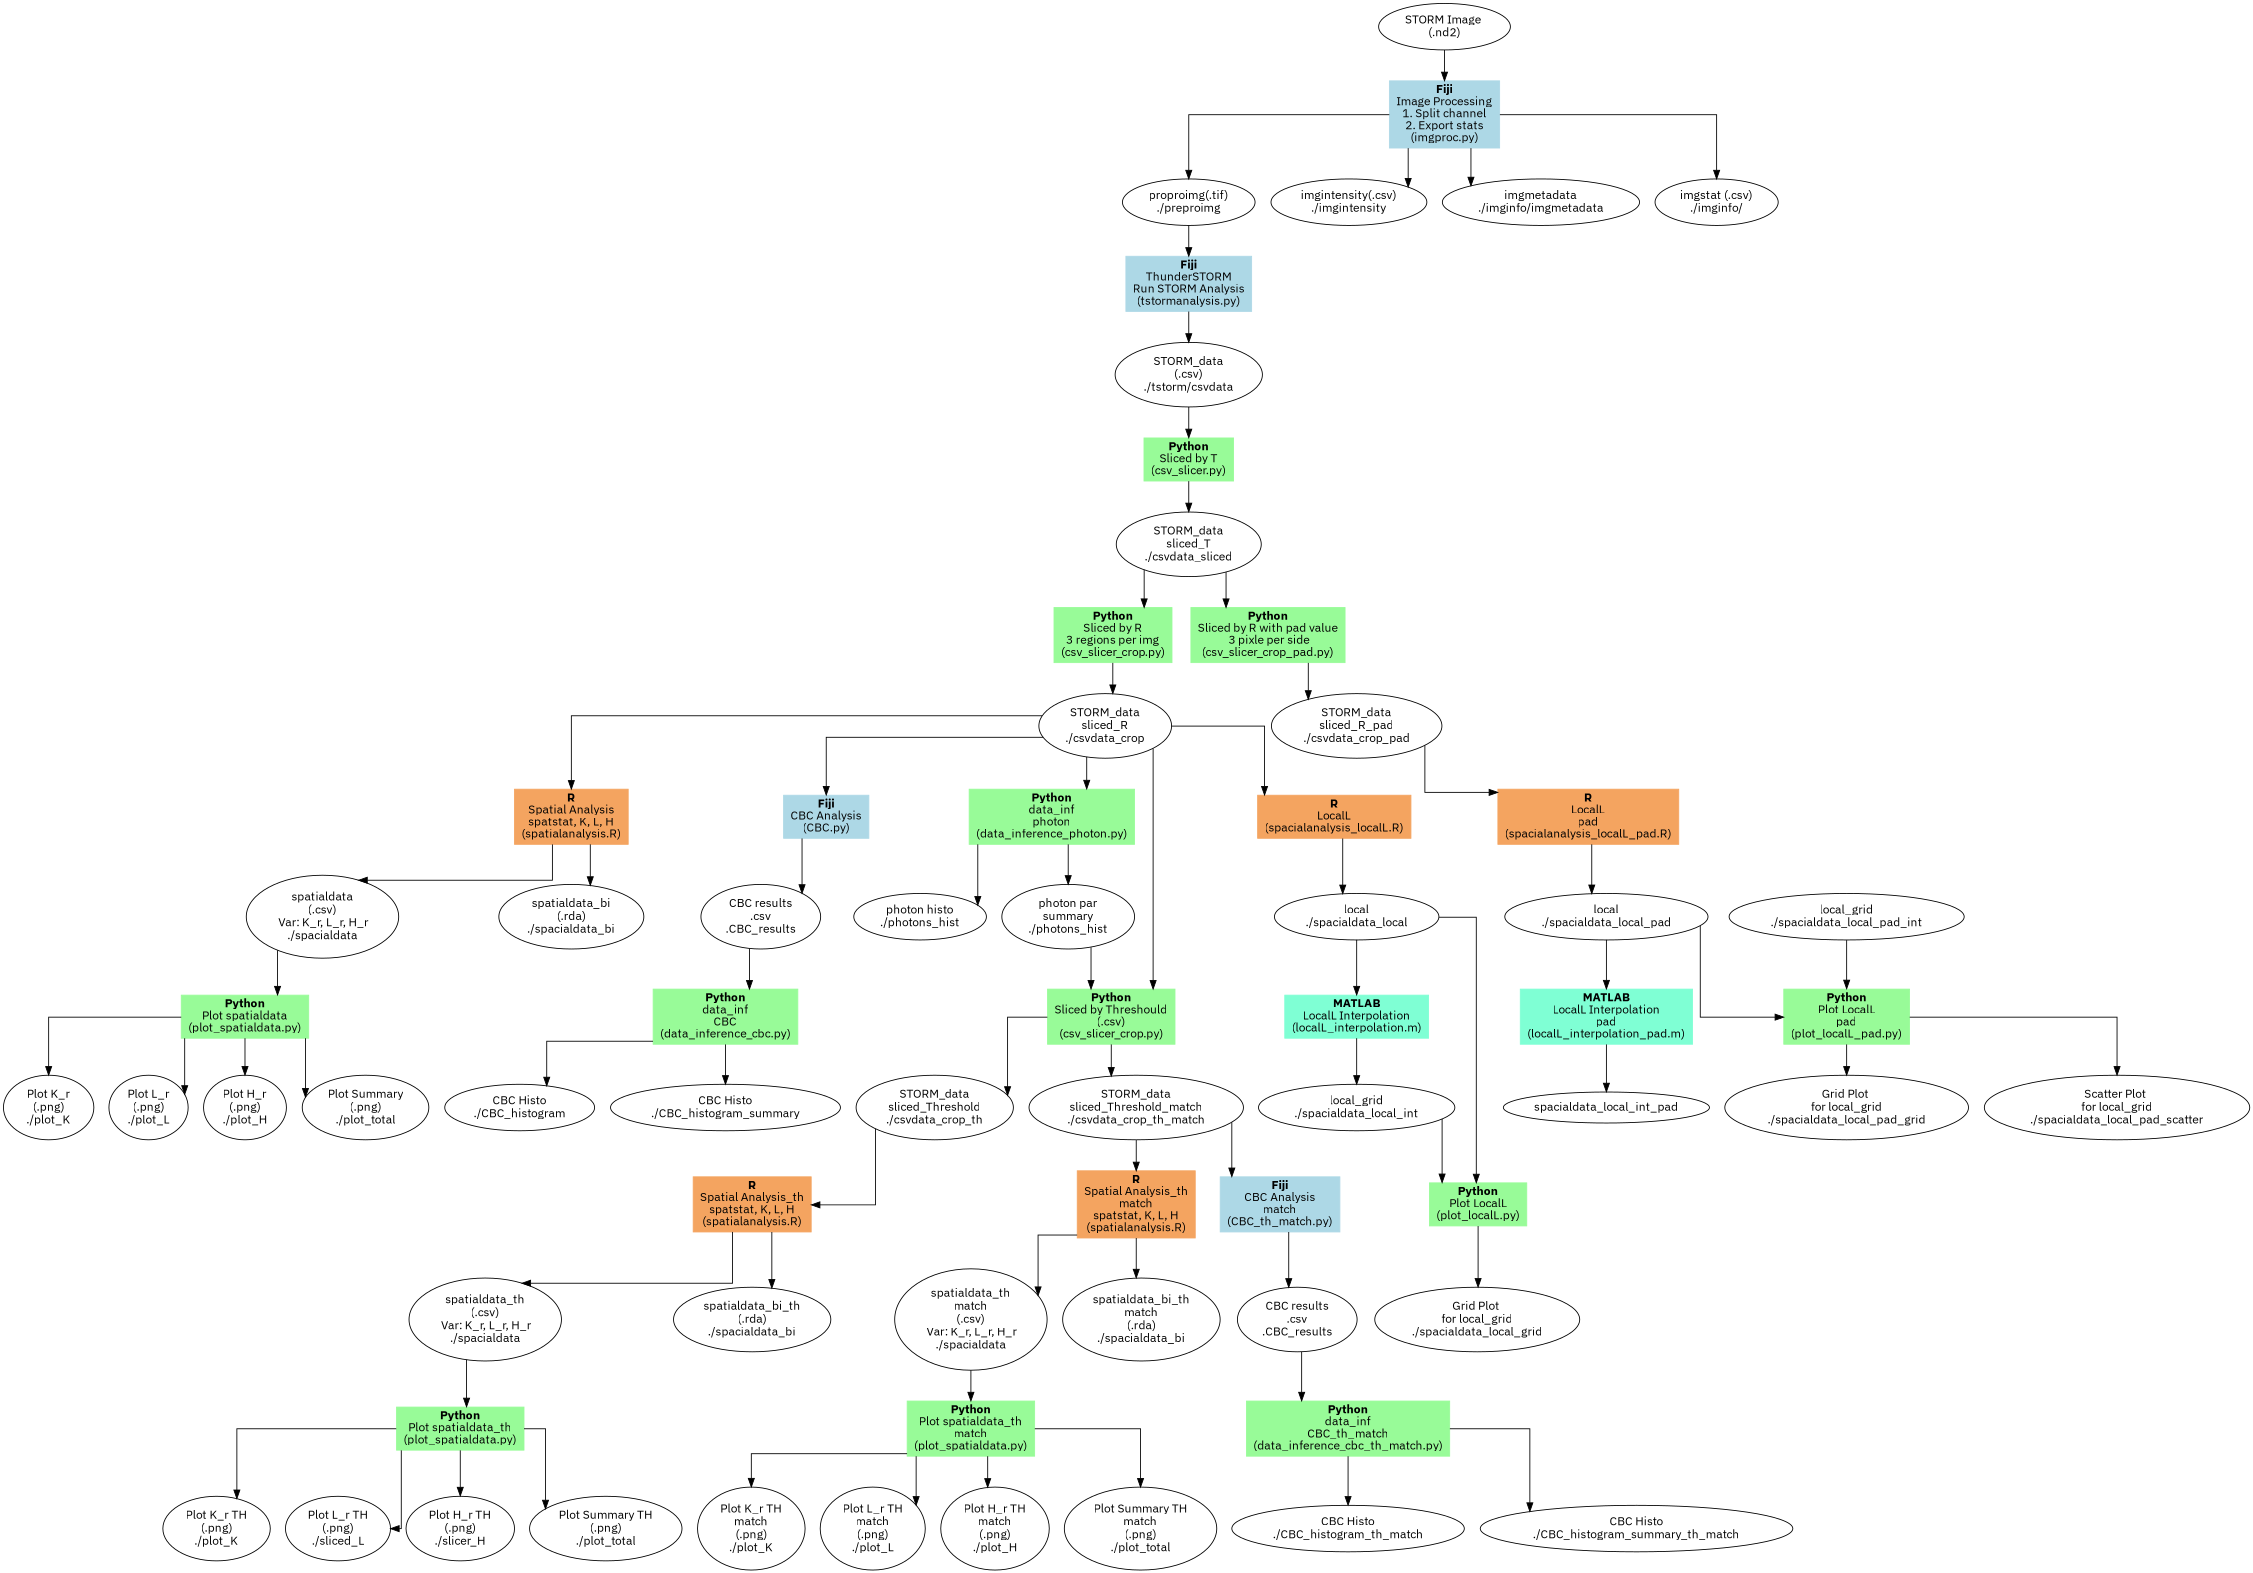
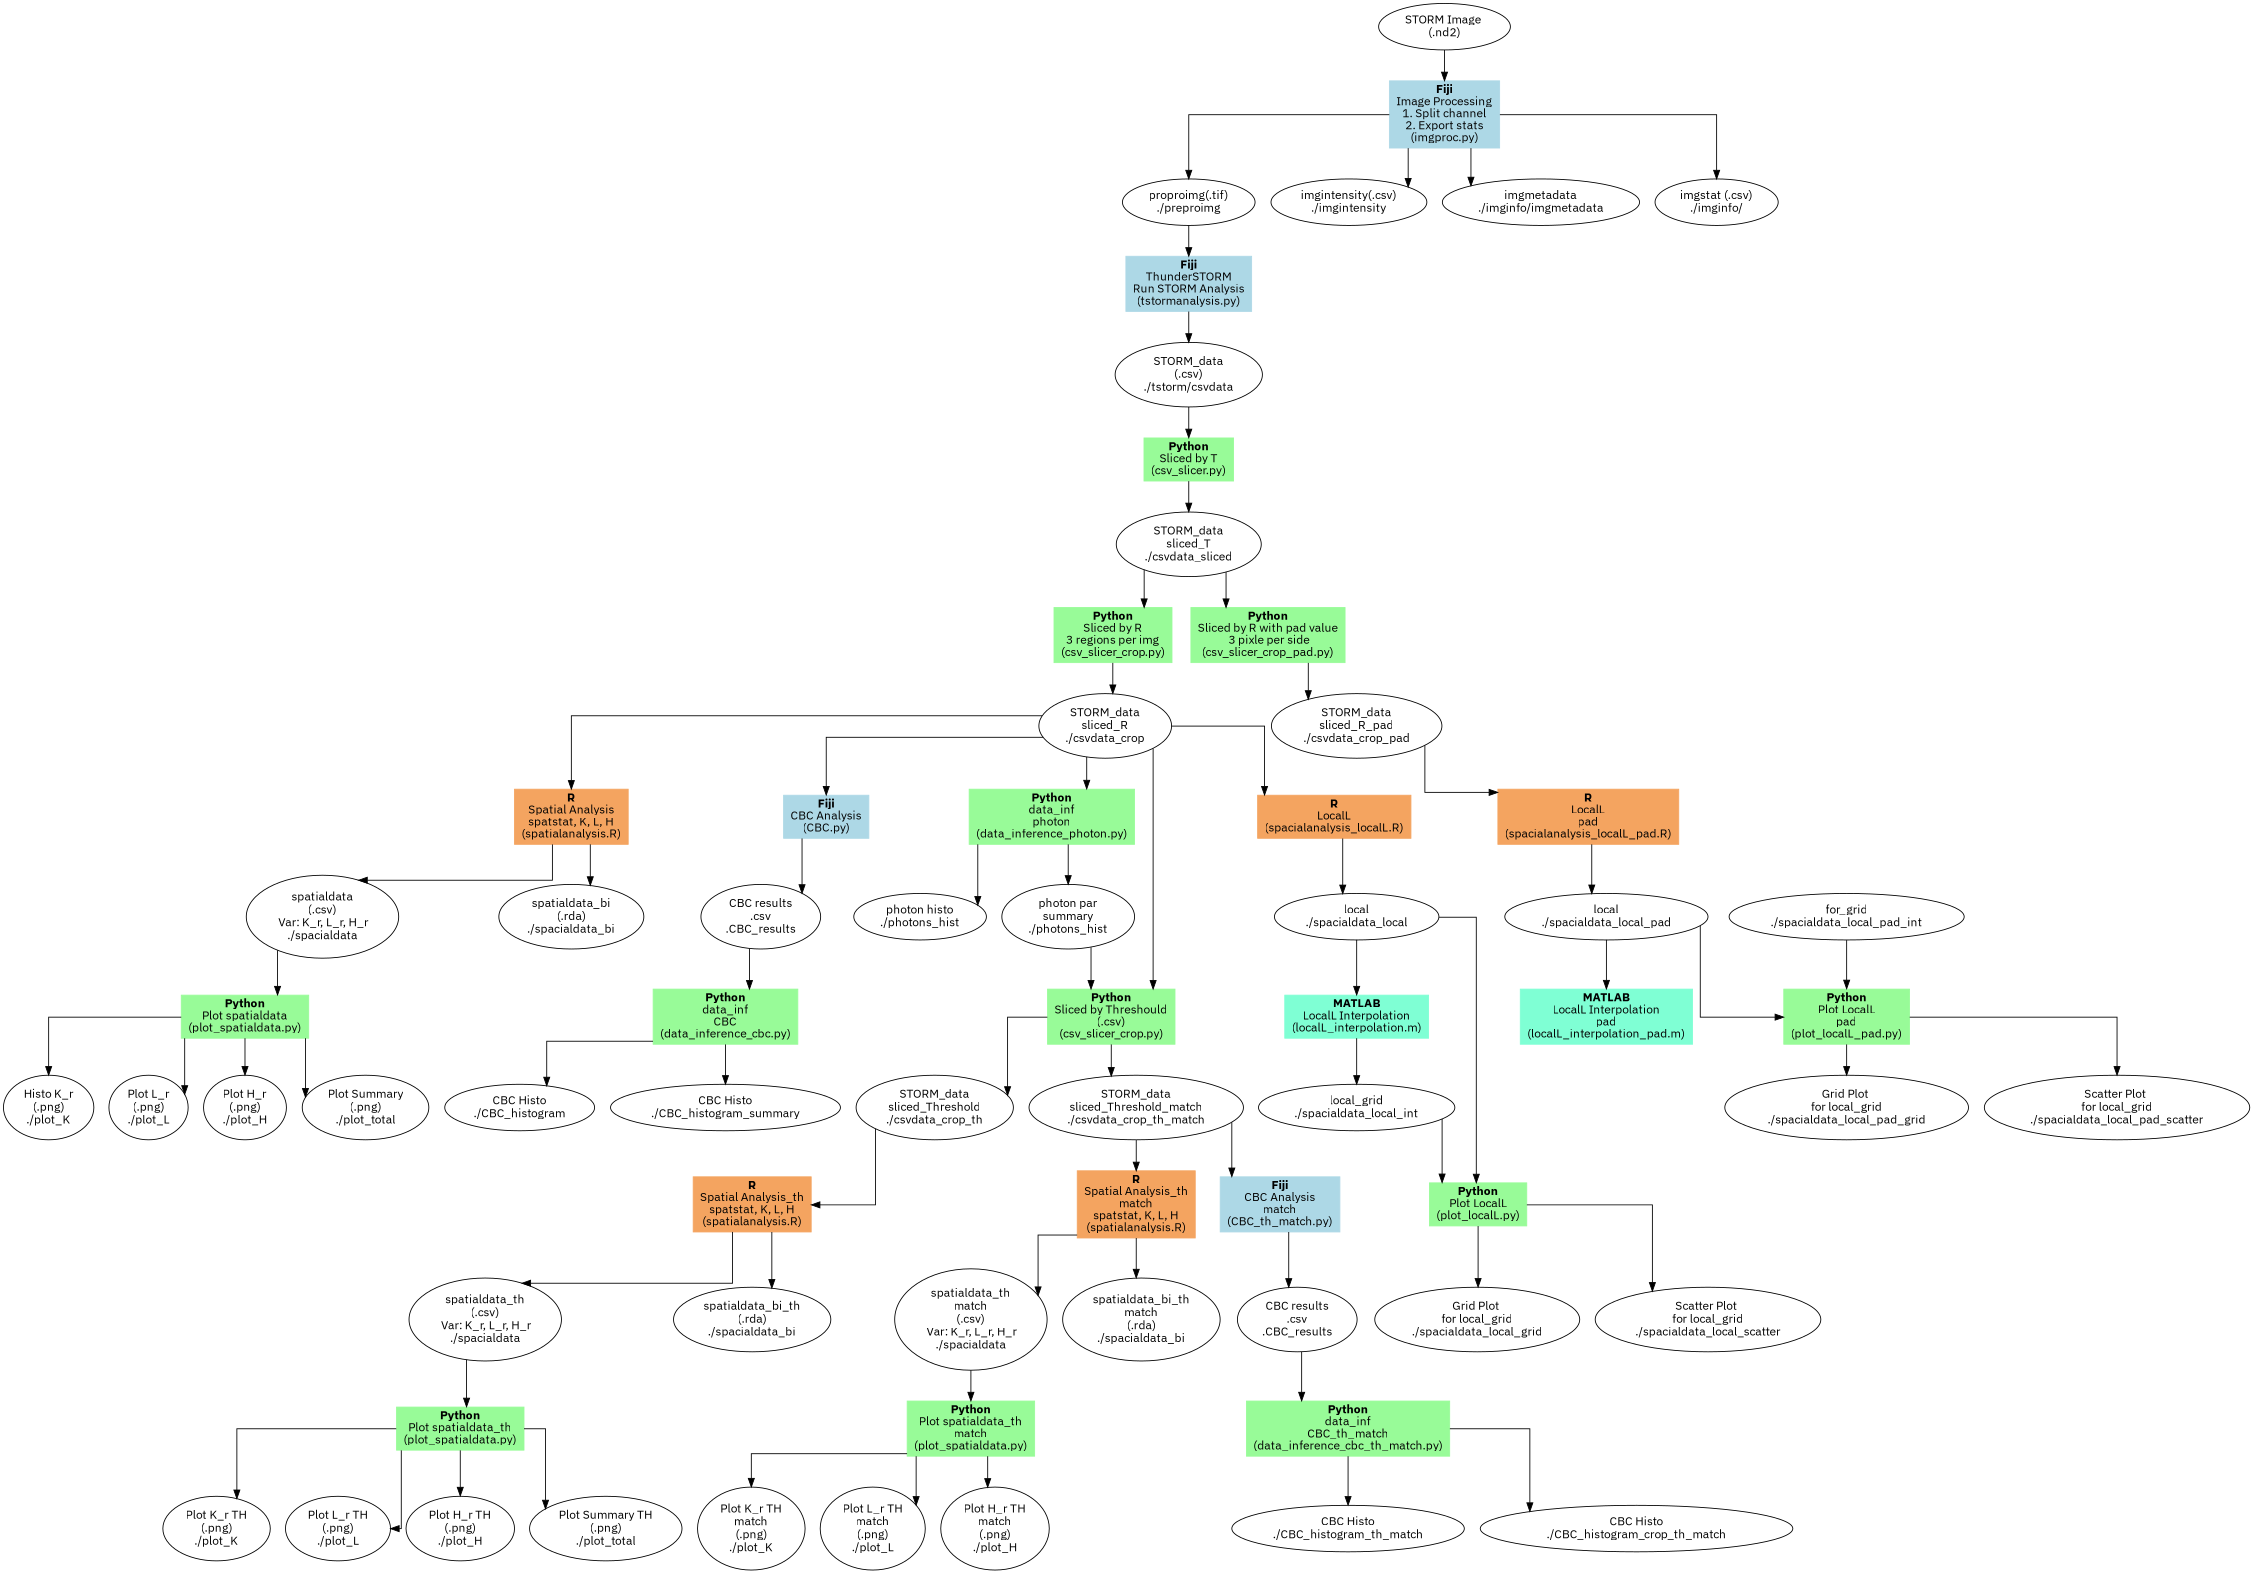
(1847, 917) -> (1847, 917)
(49, 1108) -> (49, 1108)
(1606, 1108) -> none
none -> (1708, 1320)
(338, 1529) -> (338, 1529)
(460, 1529) -> (460, 1529)
(1141, 1529) -> none
(1637, 1529) -> (1637, 1529)
